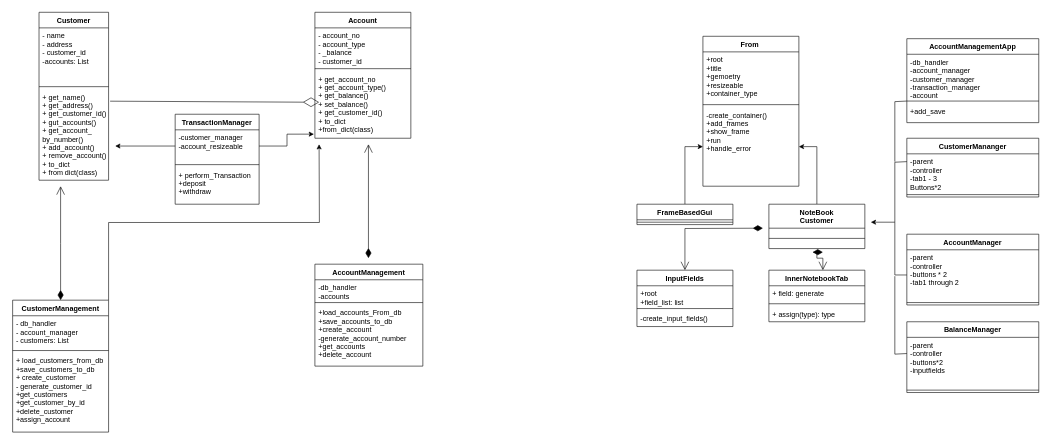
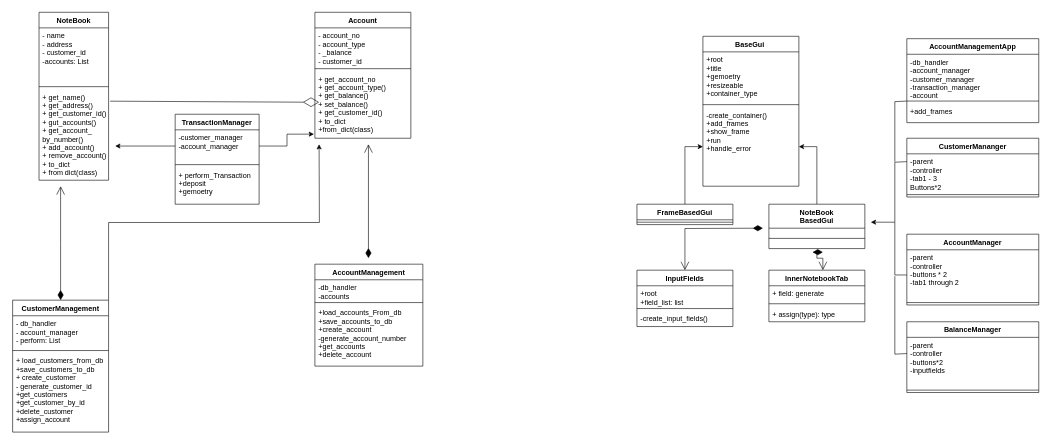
(73, 20) -> (73, 20)
(751, 44) -> (751, 44)
(928, 112) -> (932, 112)
(212, 138) -> (212, 138)
(219, 175) -> (219, 175)
(817, 212) -> (817, 212)
(38, 324) -> (38, 324)
